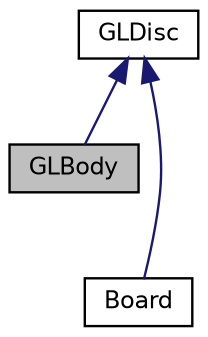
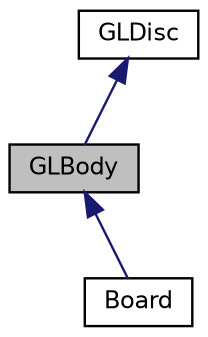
(161, 181) -> (112, 246)
